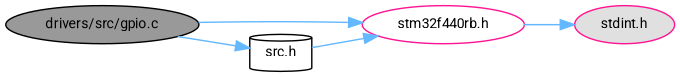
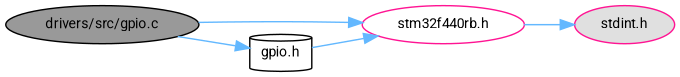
(281, 53) -> (281, 53)
